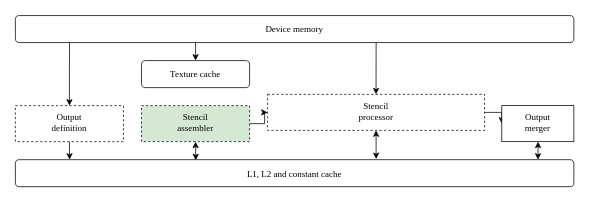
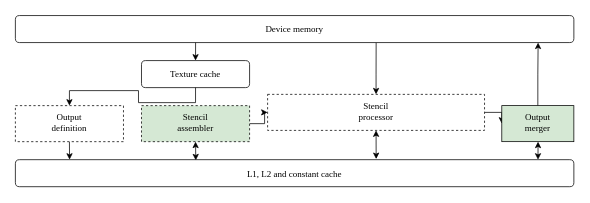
(69, 68) -> (138, 96)
none -> (537, 88)
(537, 123) -> (537, 123)
